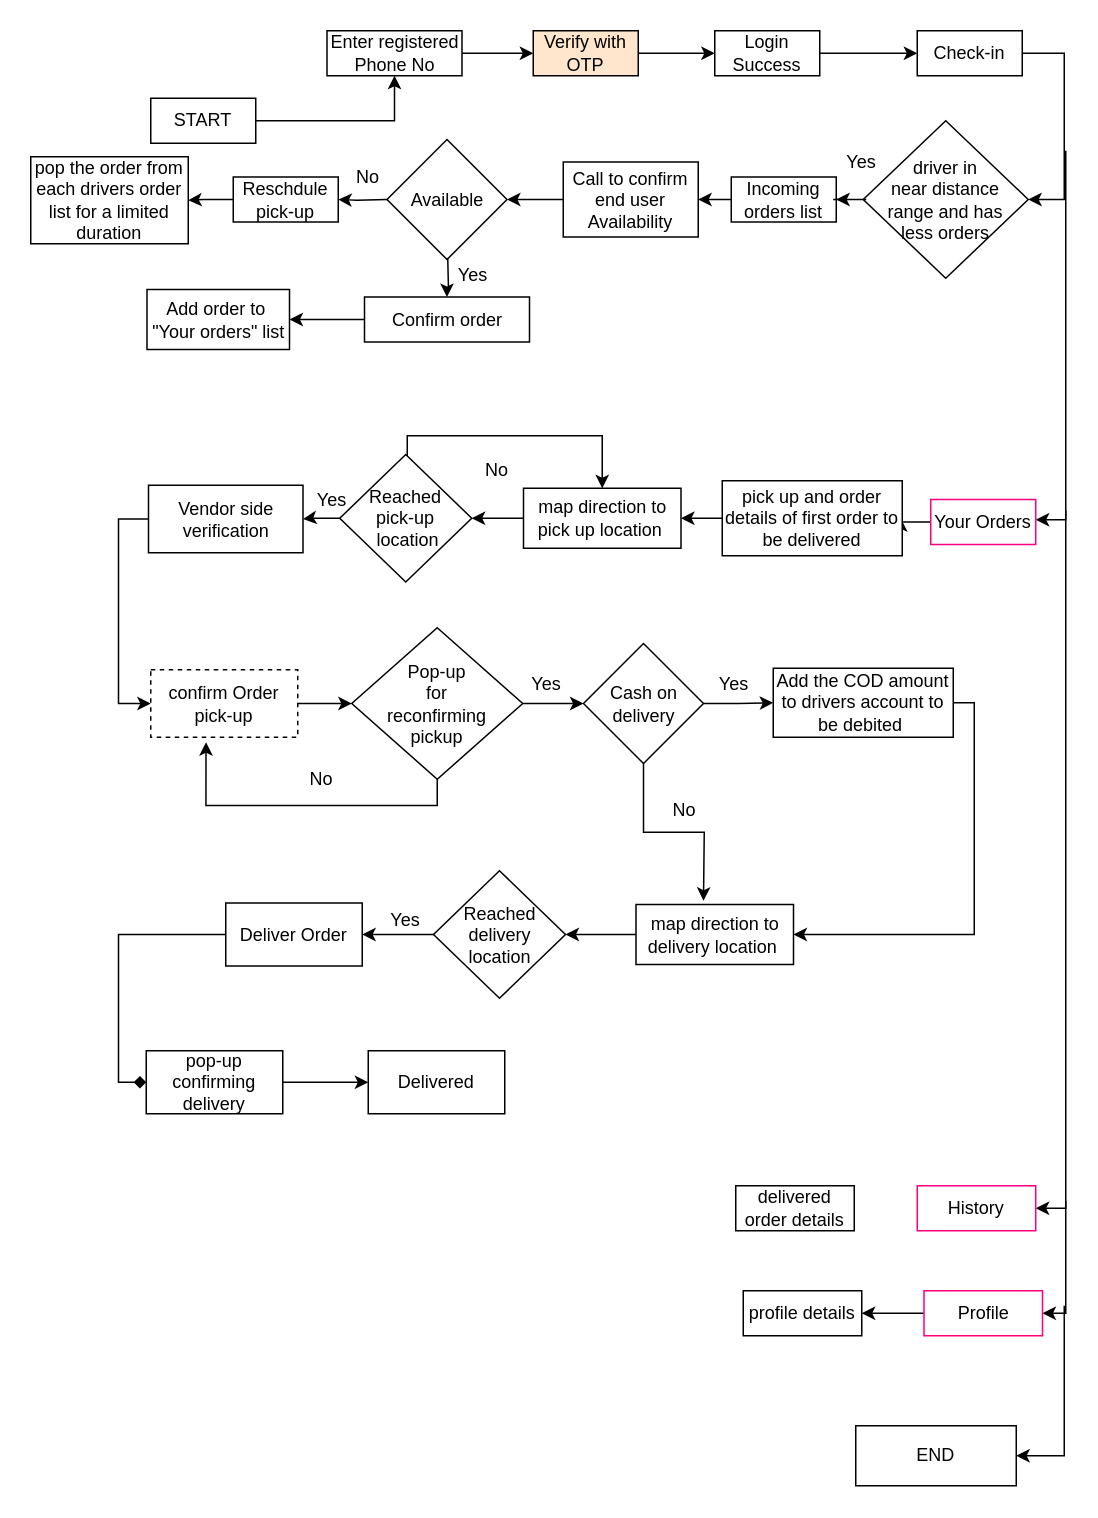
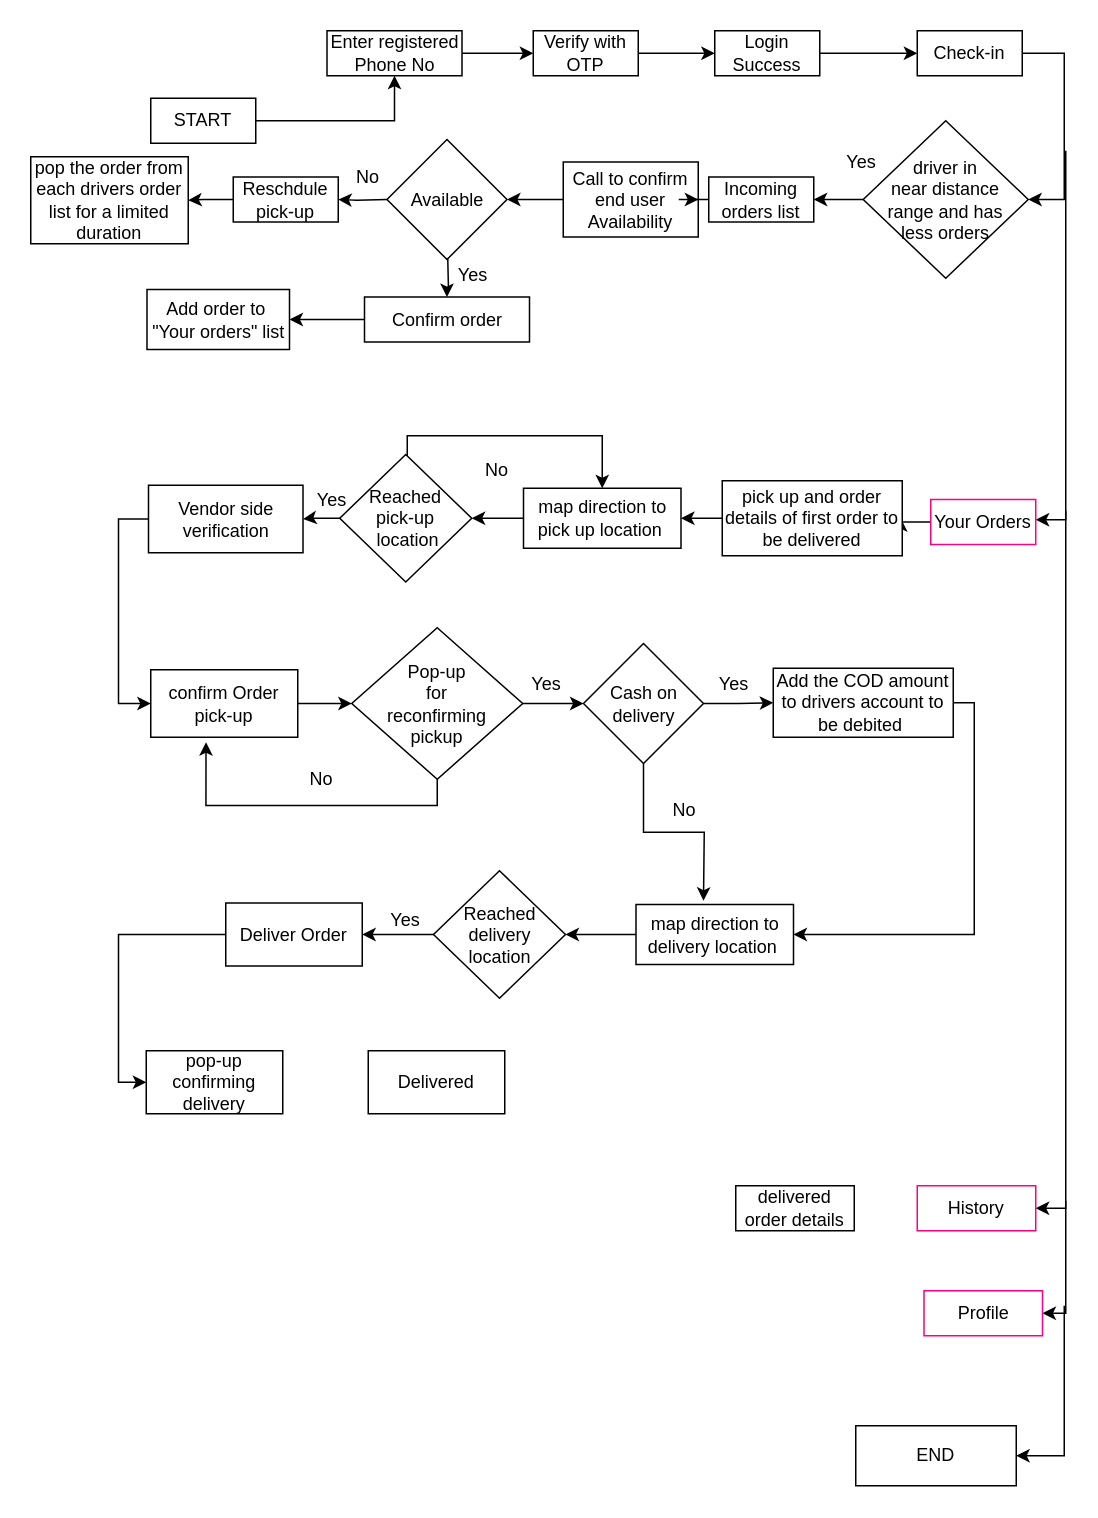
(586, 53) -> (586, 53)
(784, 200) -> (761, 200)
(224, 704) -> (224, 704)
(134, 1082) -> (135, 1082)
(320, 1082) -> none
(803, 1313) -> none
(898, 1313) -> none
